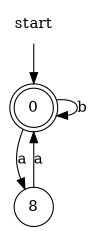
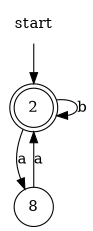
(34, 108) -> (34, 108)
